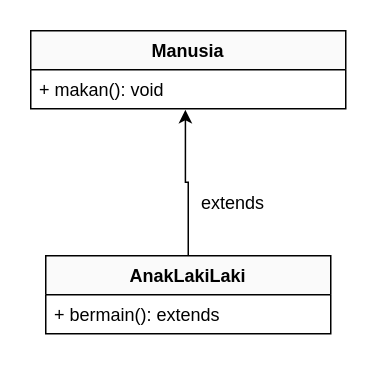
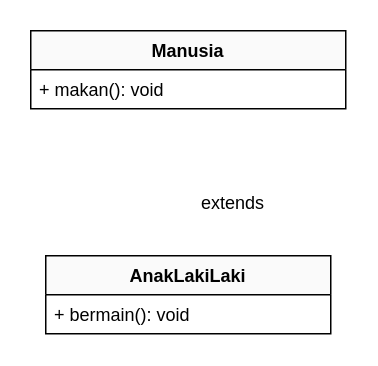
(188, 187) -> none
(145, 315) -> (128, 315)
